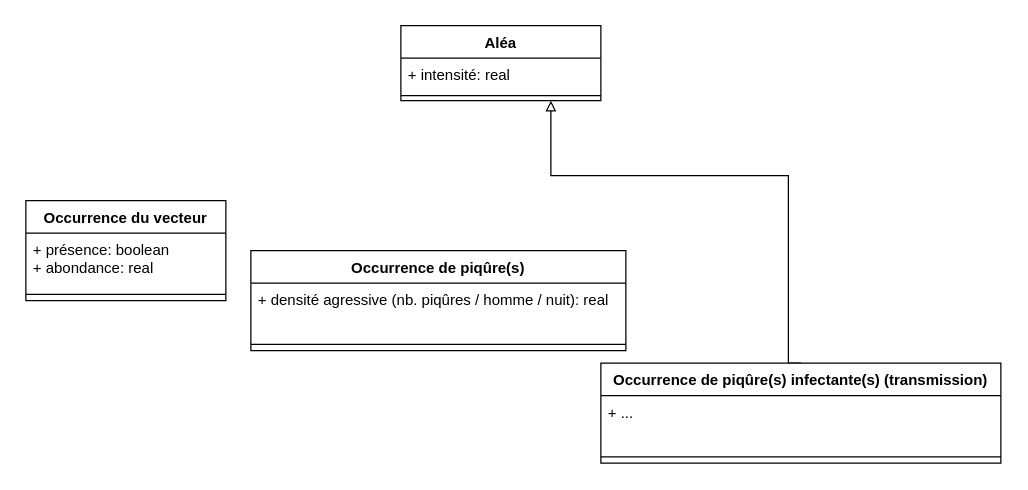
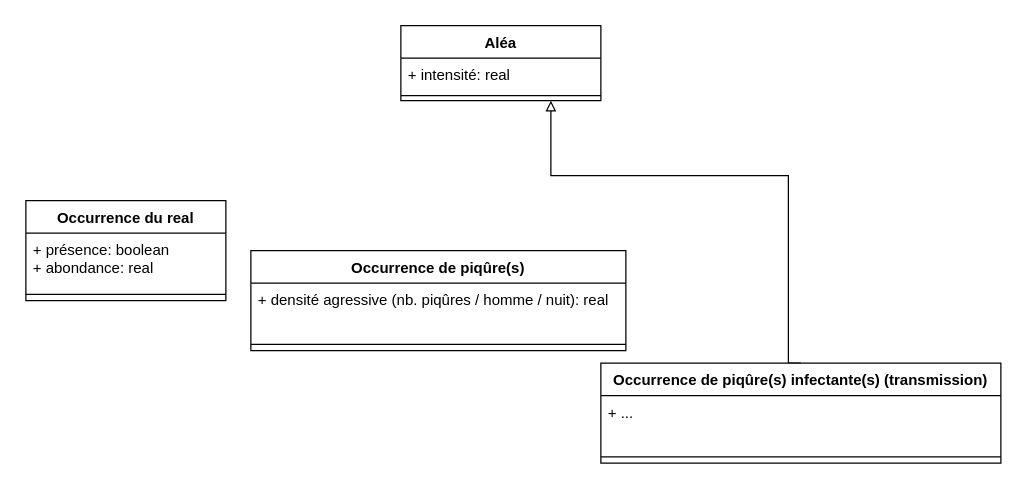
(125, 218) -> (125, 218)
